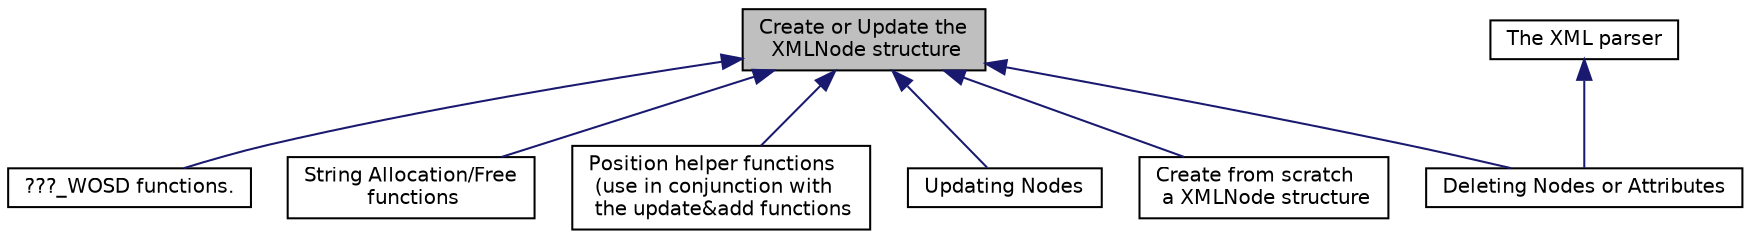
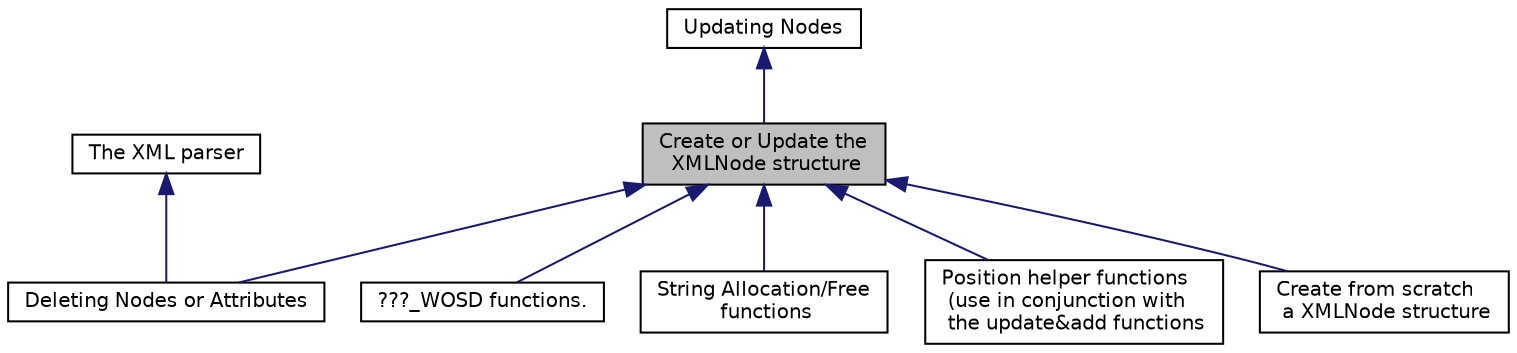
(947, 127) -> (764, 96)
